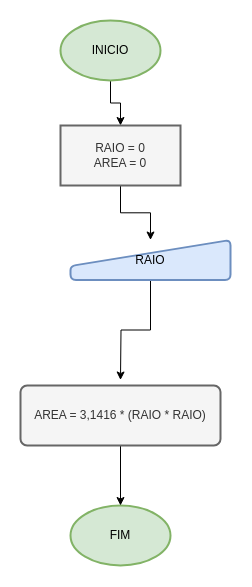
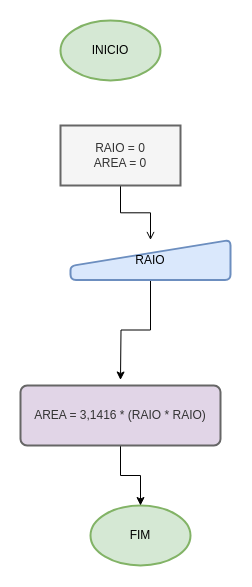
(113, 103) -> none
(151, 232) -> (151, 234)
(121, 416) -> (121, 416)
(121, 536) -> (141, 536)
